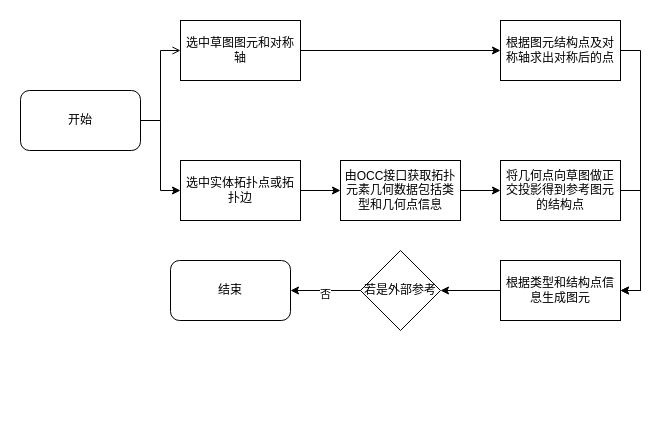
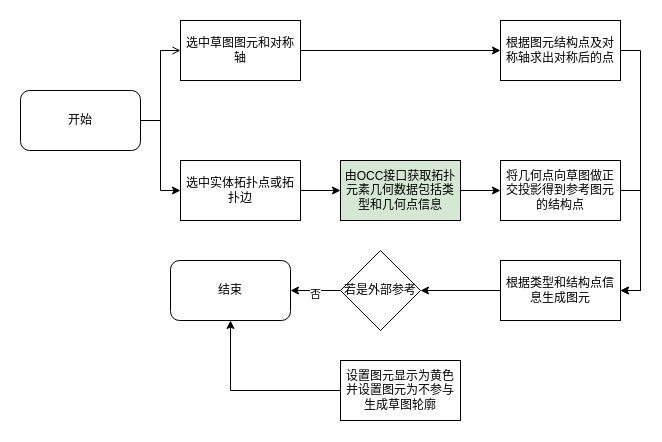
(401, 191) -> (401, 191)
(401, 291) -> (381, 291)
none -> (255, 391)
none -> (401, 391)
